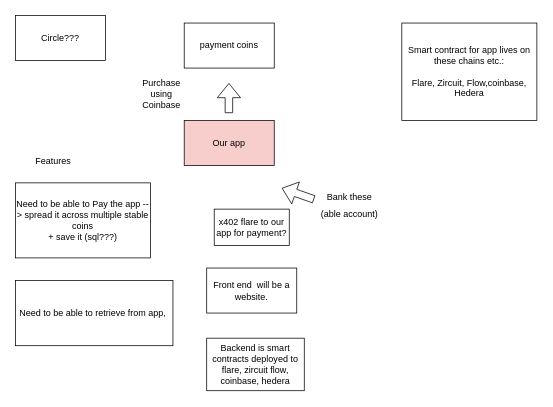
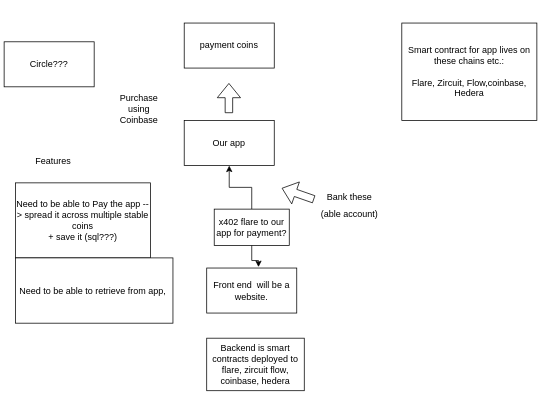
(60, 38) -> (49, 64)
(162, 94) -> (139, 109)
(229, 143) -> (229, 143)
none -> (243, 187)
none -> (252, 256)
(94, 313) -> (94, 290)
